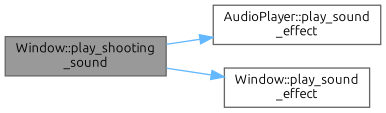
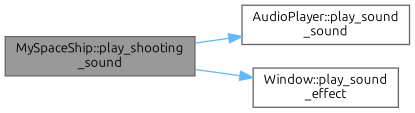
(297, 25) -> (326, 25)
(86, 56) -> (100, 56)
